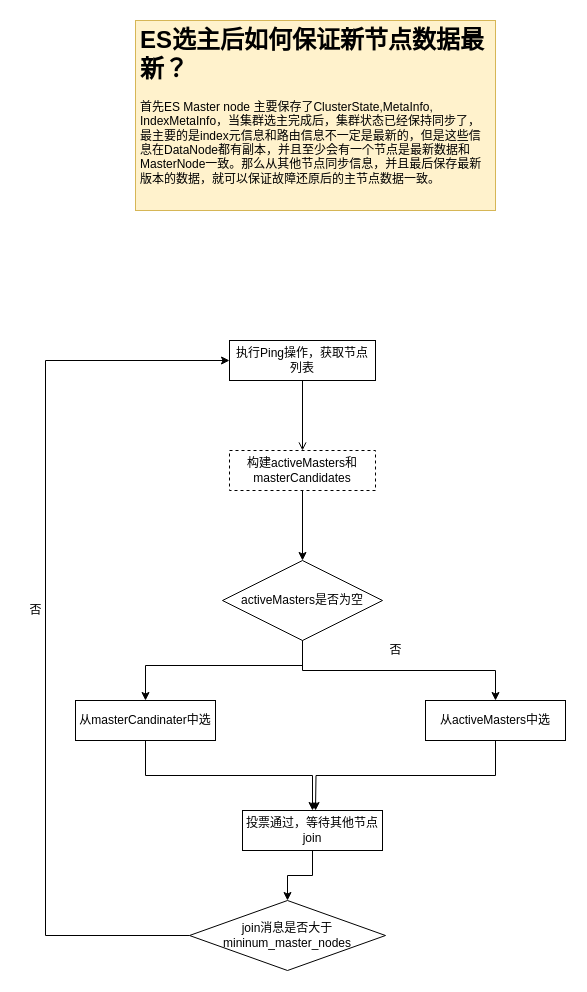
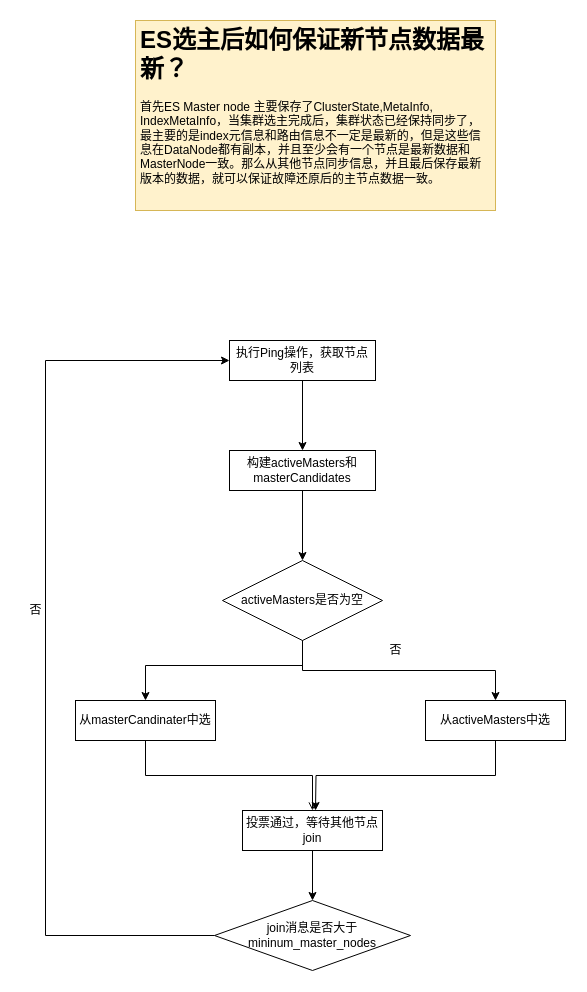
(303, 444) -> (303, 442)
(303, 471) -> (303, 471)
(313, 802) -> (313, 804)
(288, 936) -> (313, 936)
